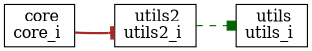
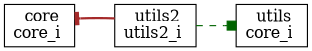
(272, 26) -> (272, 26)
(92, 33) -> (98, 18)
